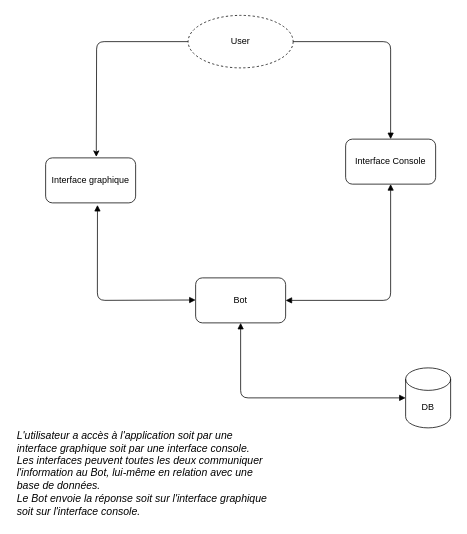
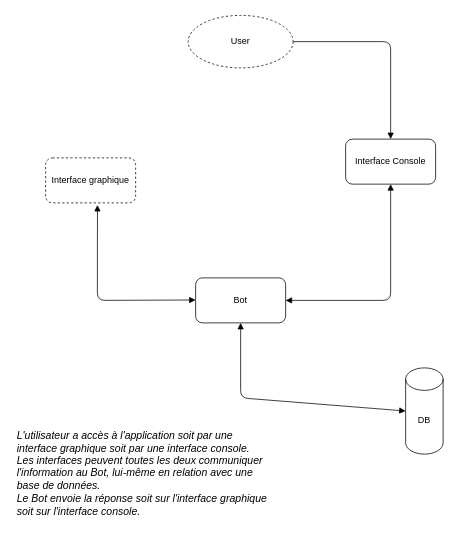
(96, 53) -> none
(90, 180) -> (90, 180)
(428, 398) -> (424, 411)
